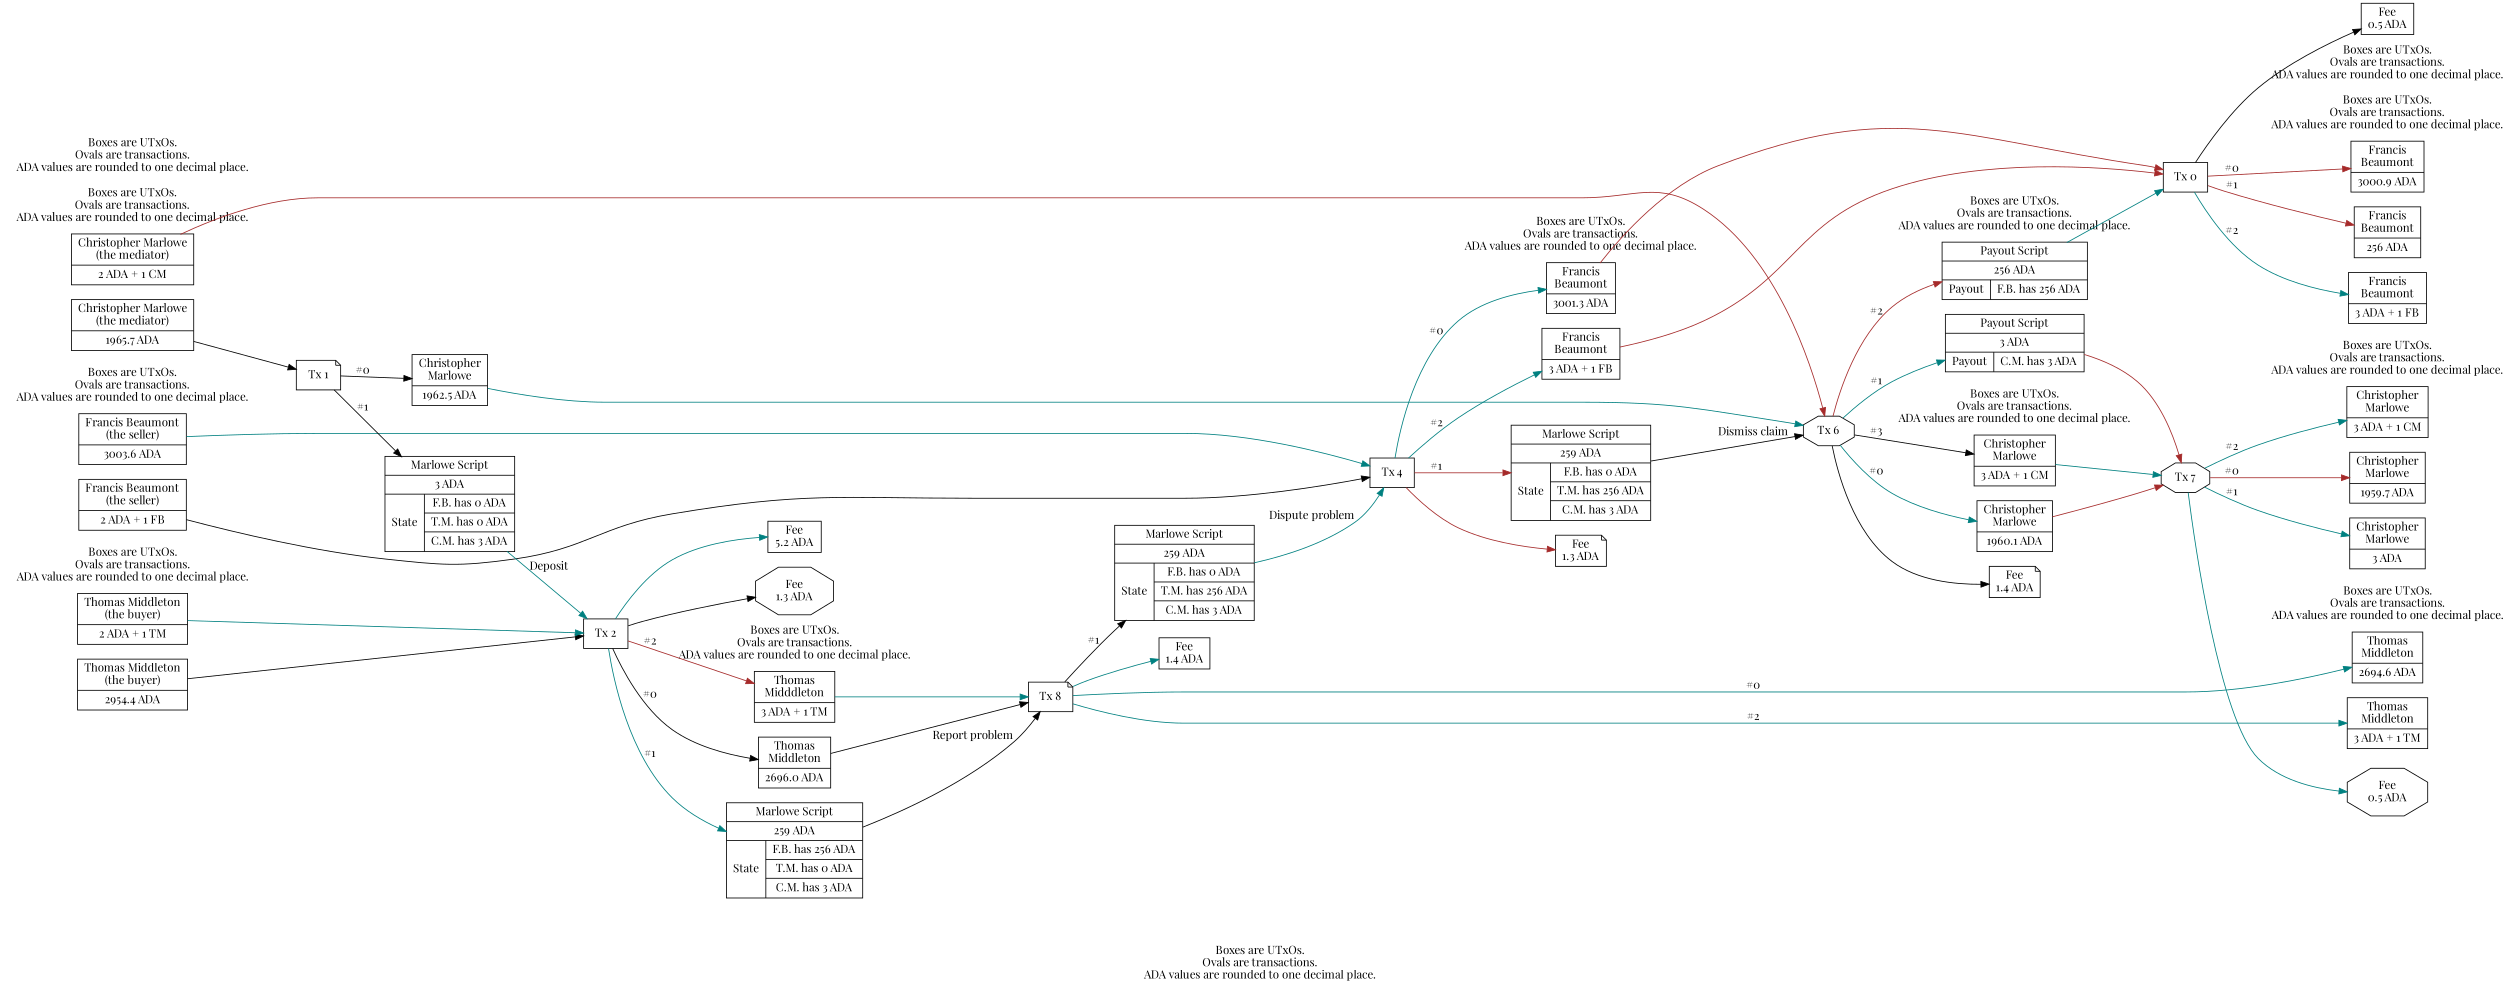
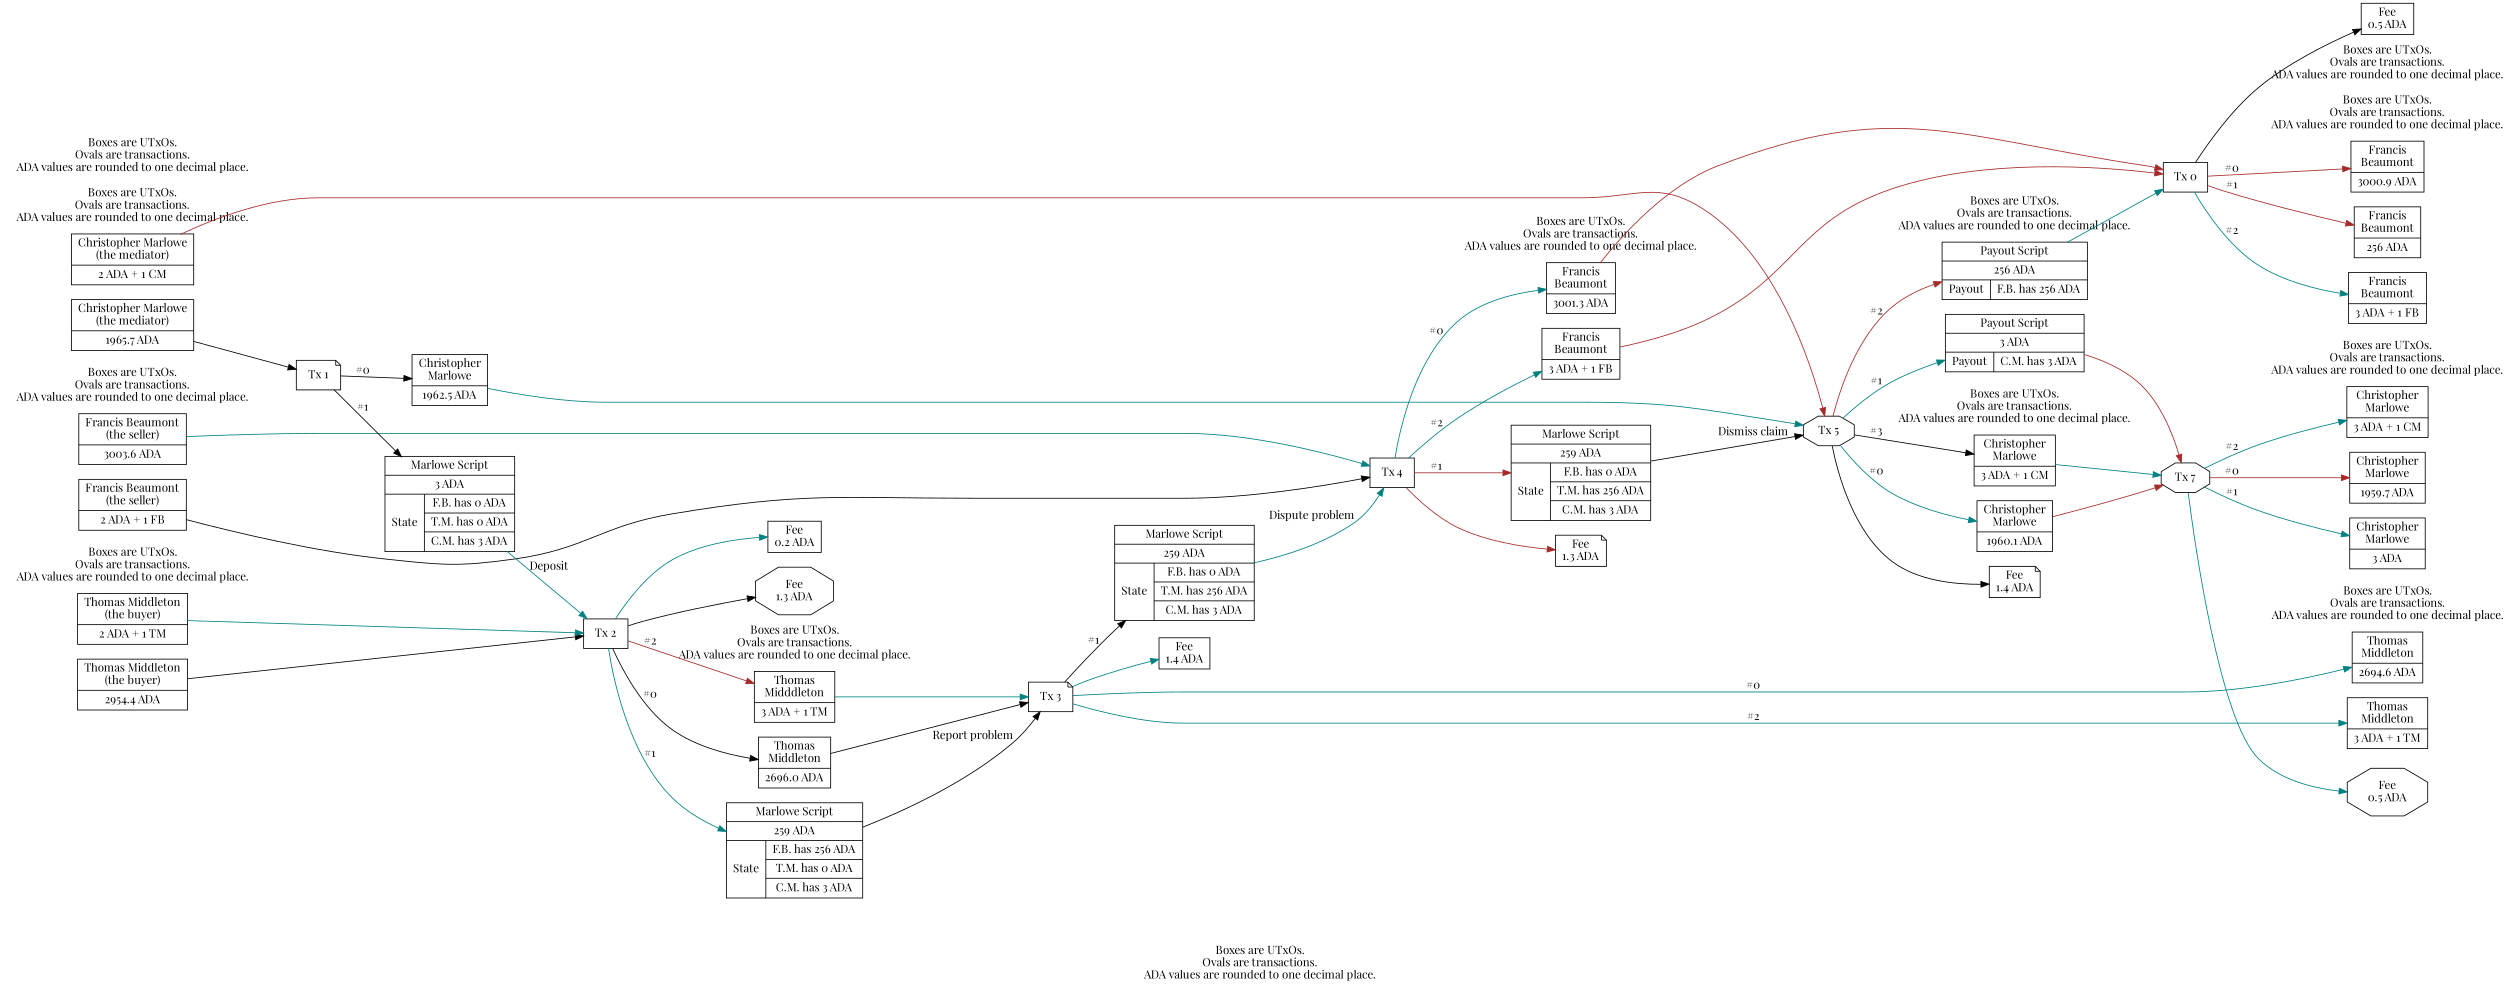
(1829, 431) -> (1829, 431)
(795, 537) -> (795, 537)
(1051, 697) -> (1051, 697)
